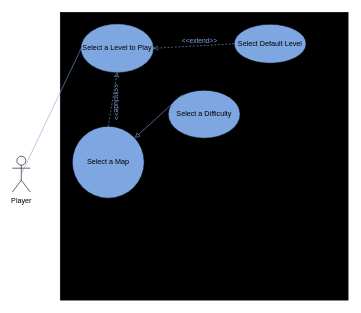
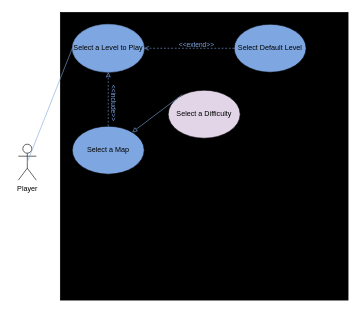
(270, 44) -> (270, 48)
(117, 48) -> (108, 48)
(204, 114) -> (204, 114)
(108, 162) -> (108, 150)
(21, 174) -> (27, 162)
